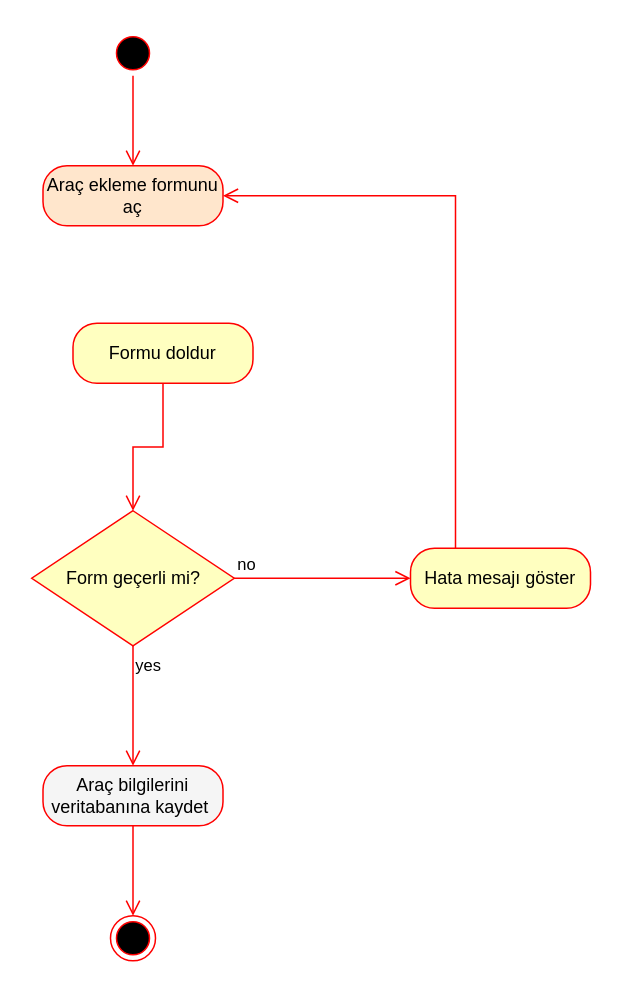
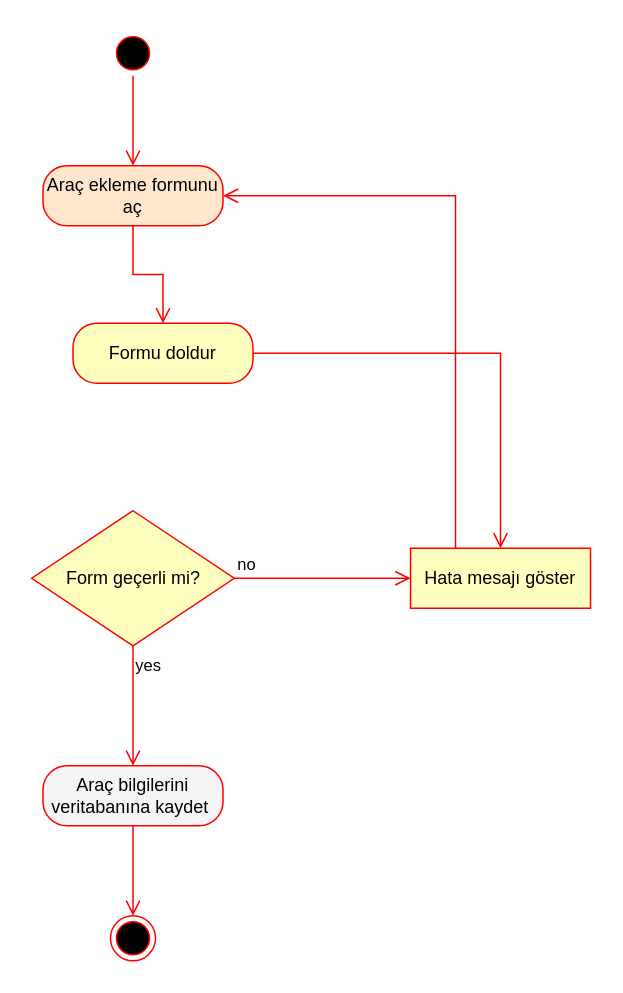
none -> (146, 275)
(150, 447) -> (472, 353)
(500, 578) -> (500, 578)
